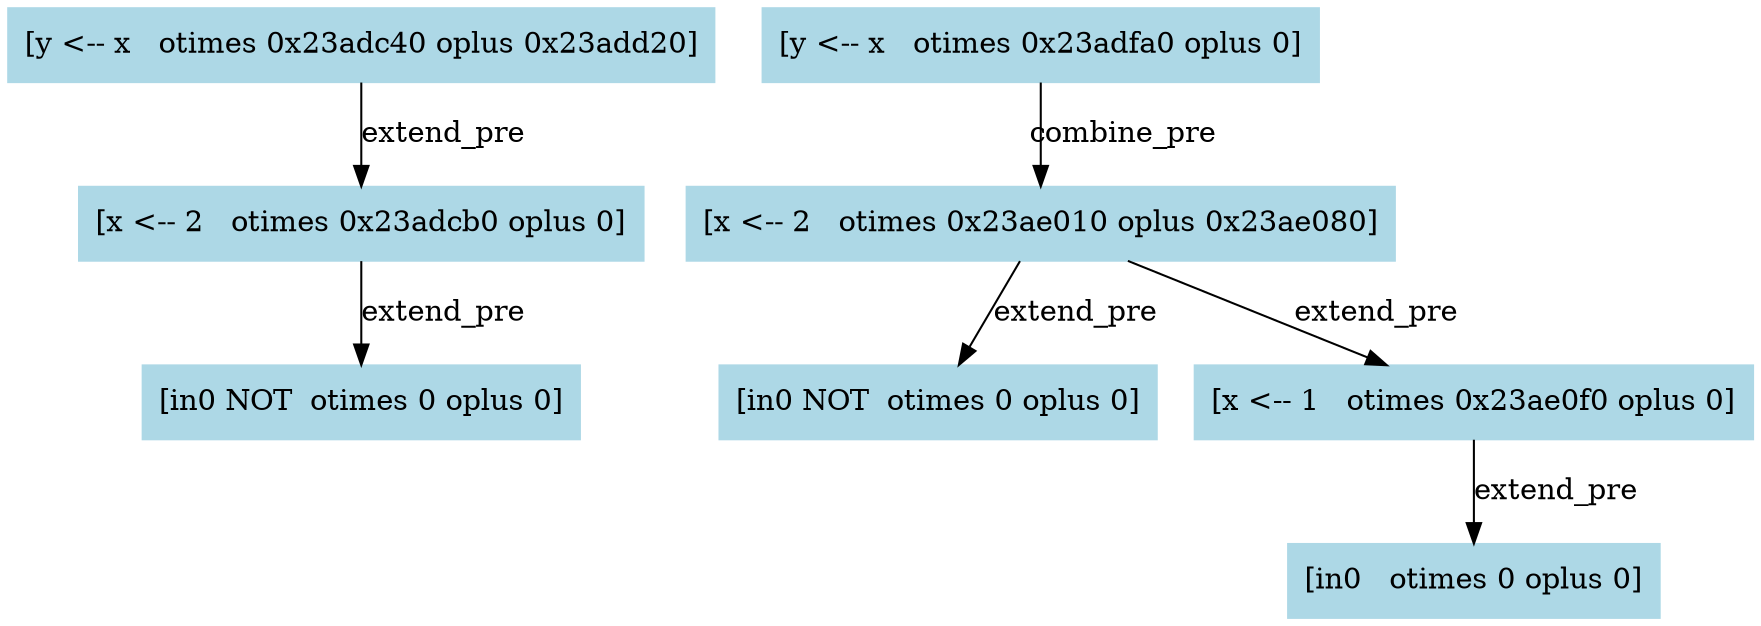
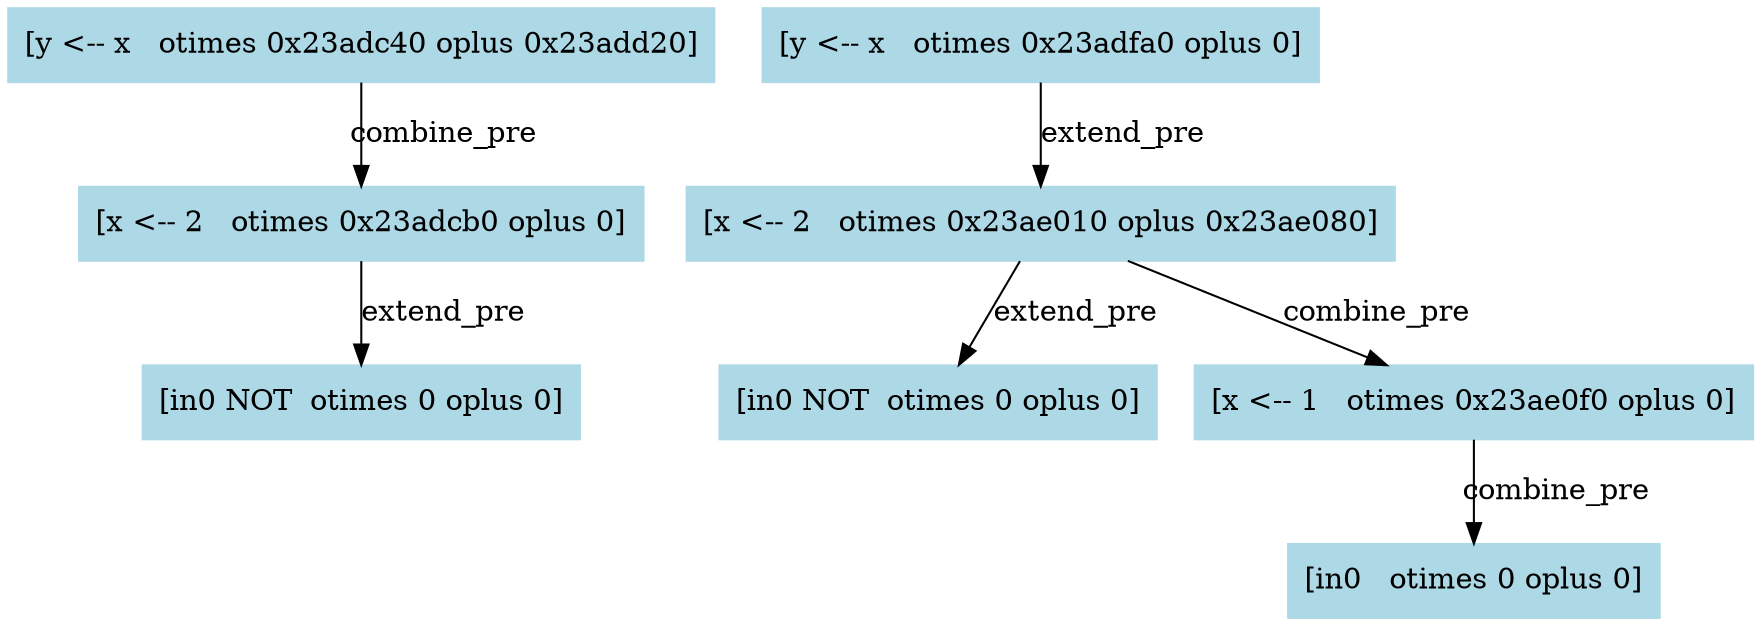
(443, 134) -> (443, 134)
(1123, 134) -> (1123, 134)
(1376, 313) -> (1376, 313)
(1556, 492) -> (1556, 492)
